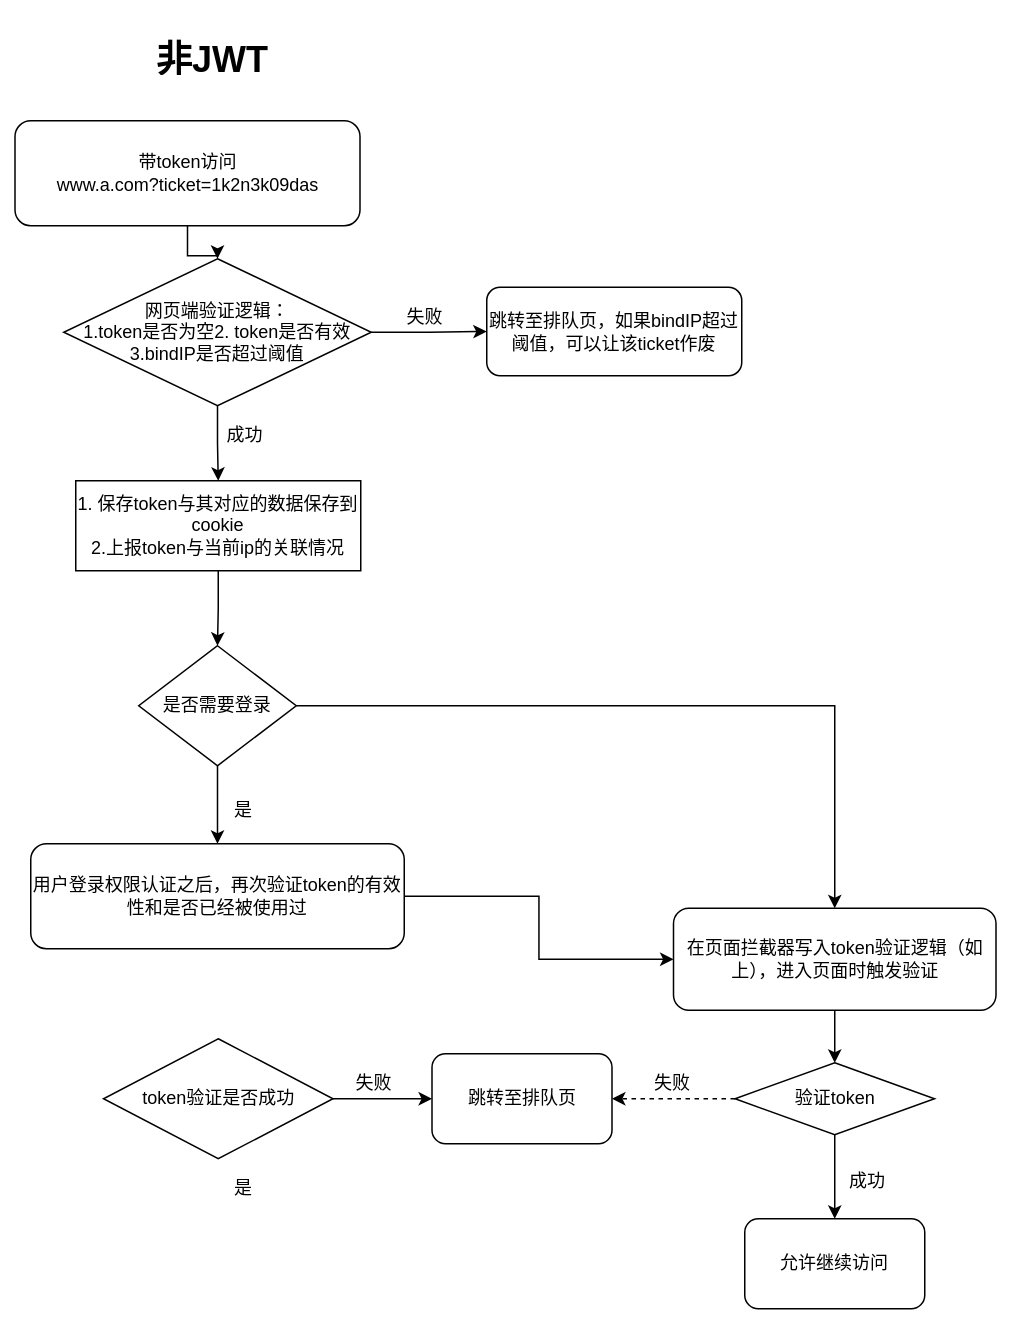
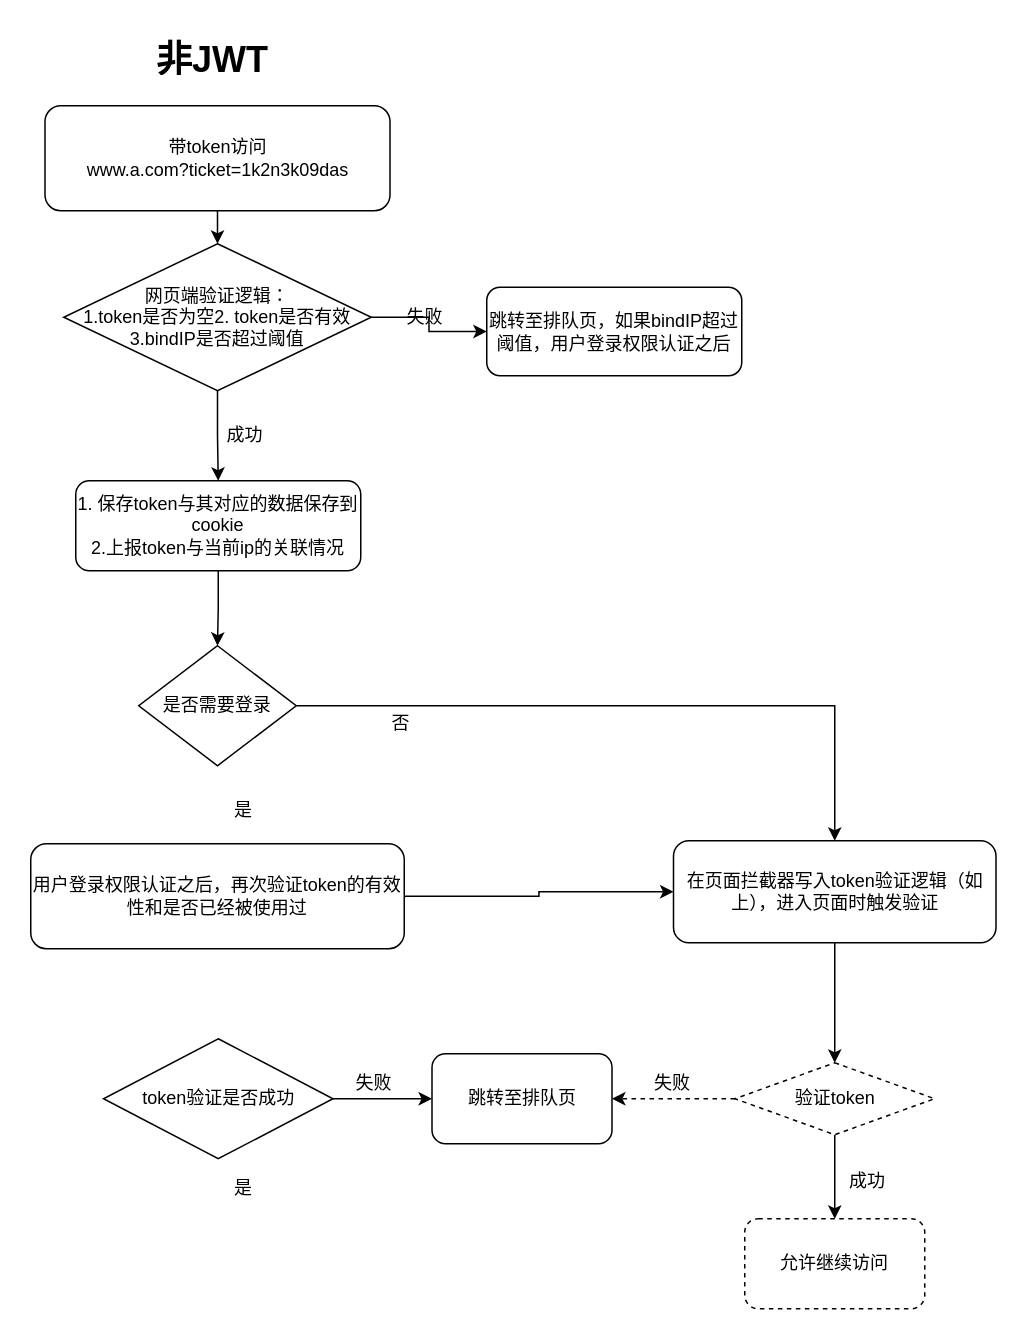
(188, 173) -> (218, 158)
(218, 332) -> (218, 317)
(614, 332) -> (614, 332)
(218, 526) -> (218, 526)
none -> (412, 724)
(218, 800) -> none
(835, 959) -> (835, 892)
(835, 1099) -> (835, 1099)
(835, 1264) -> (835, 1264)
